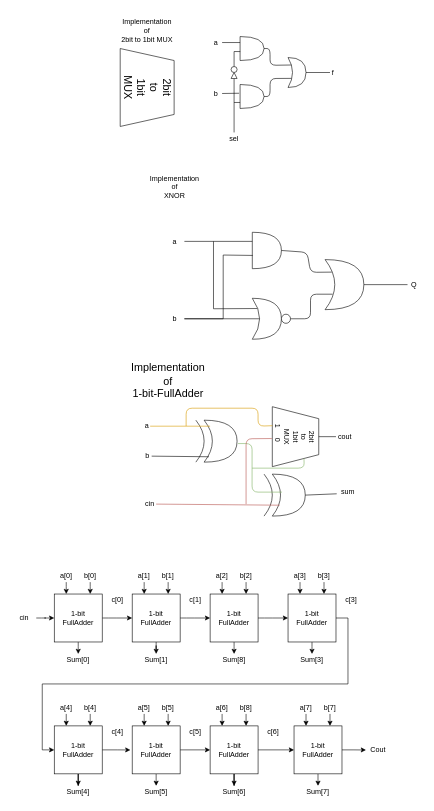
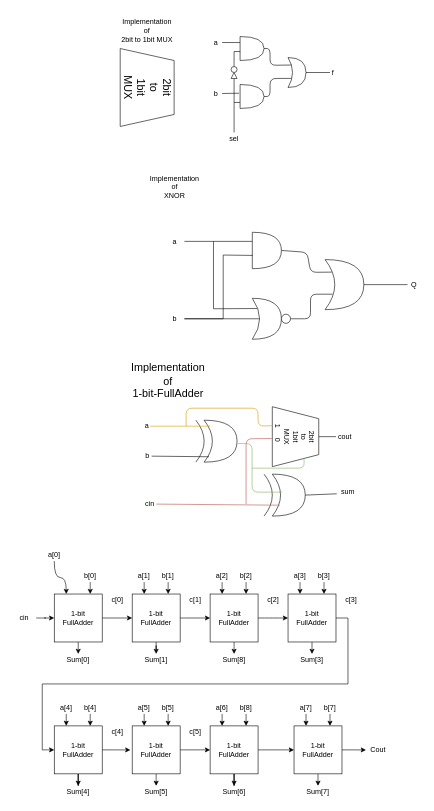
(66, 576) -> (54, 555)
none -> (273, 600)
(273, 732) -> none
